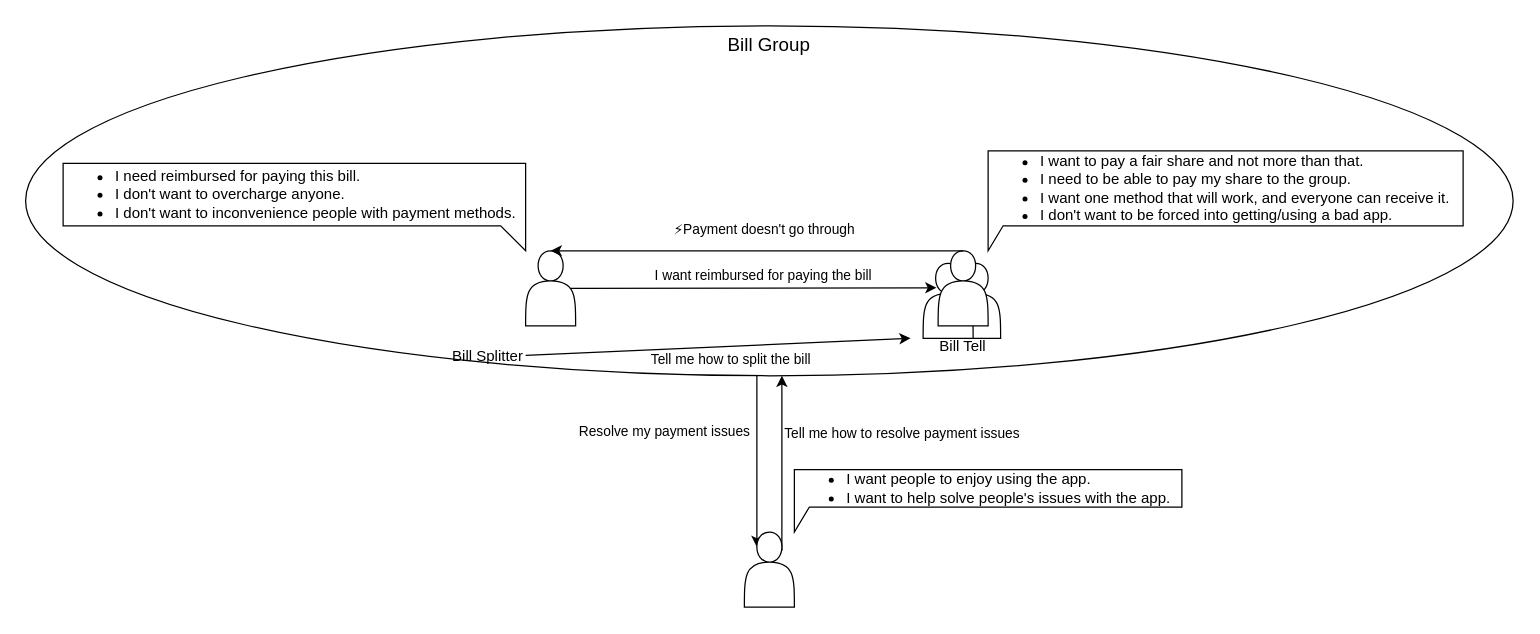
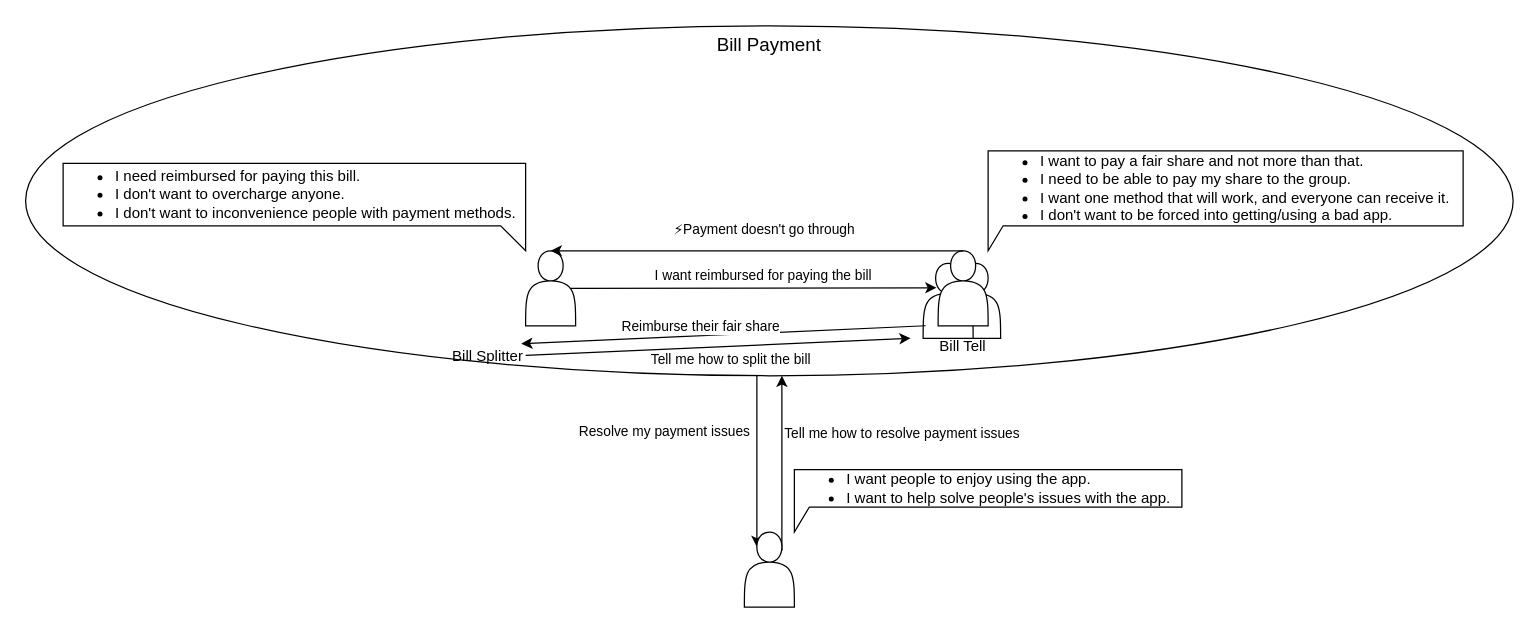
(769, 46) -> (769, 46)
none -> (624, 339)
